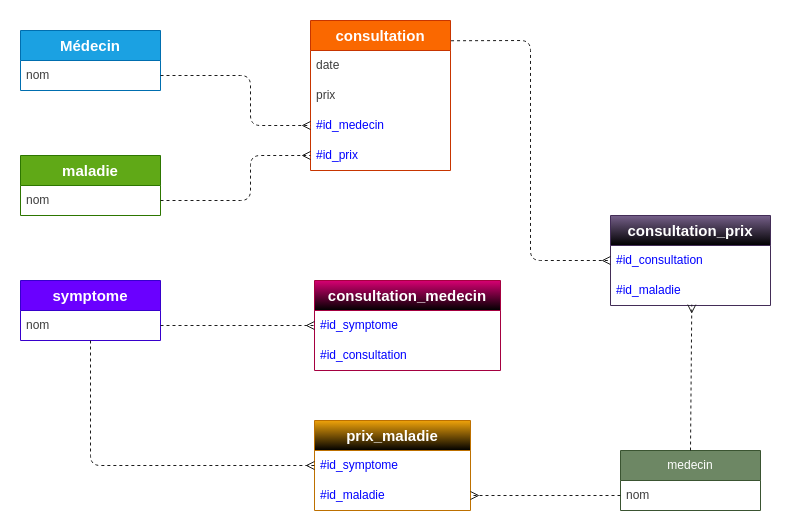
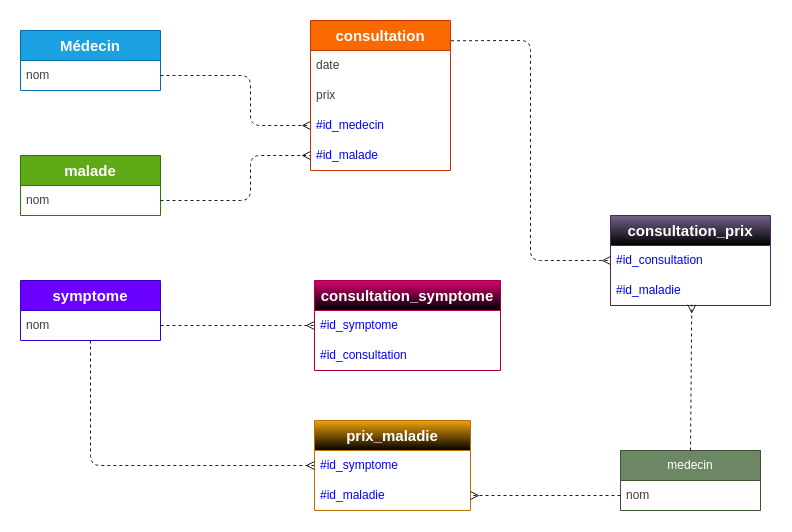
(340, 156) -> (347, 156)
(91, 171) -> (91, 171)
(408, 296) -> (408, 296)
